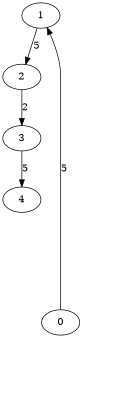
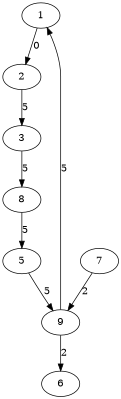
(37, 46) -> (37, 46)
(25, 108) -> (25, 108)
(22, 200) -> (22, 200)
none -> (22, 261)
none -> (99, 261)
(61, 322) -> (61, 322)
none -> (61, 384)
